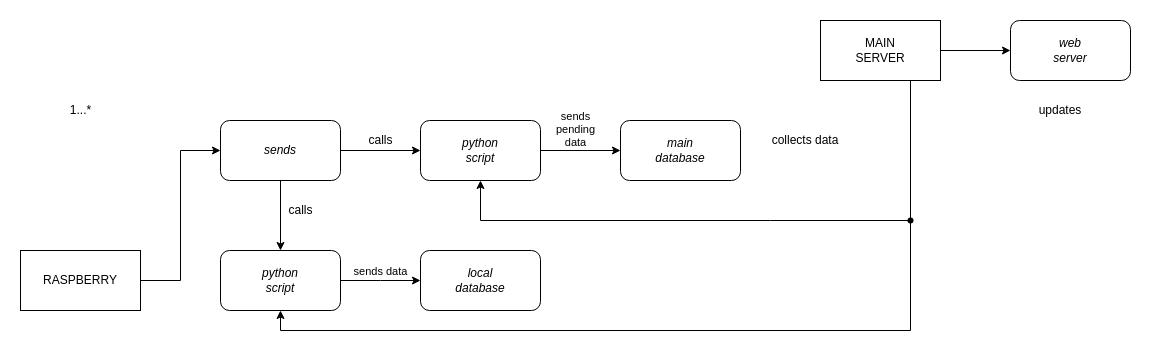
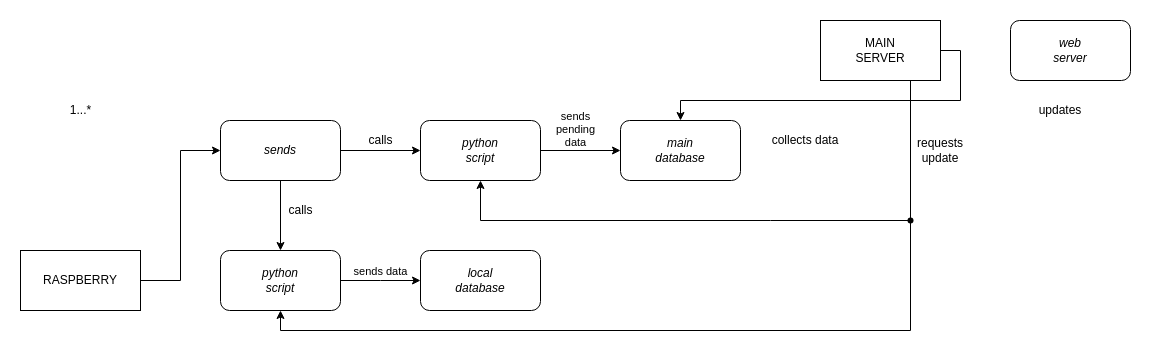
(981, 51) -> (841, 101)
none -> (941, 151)
